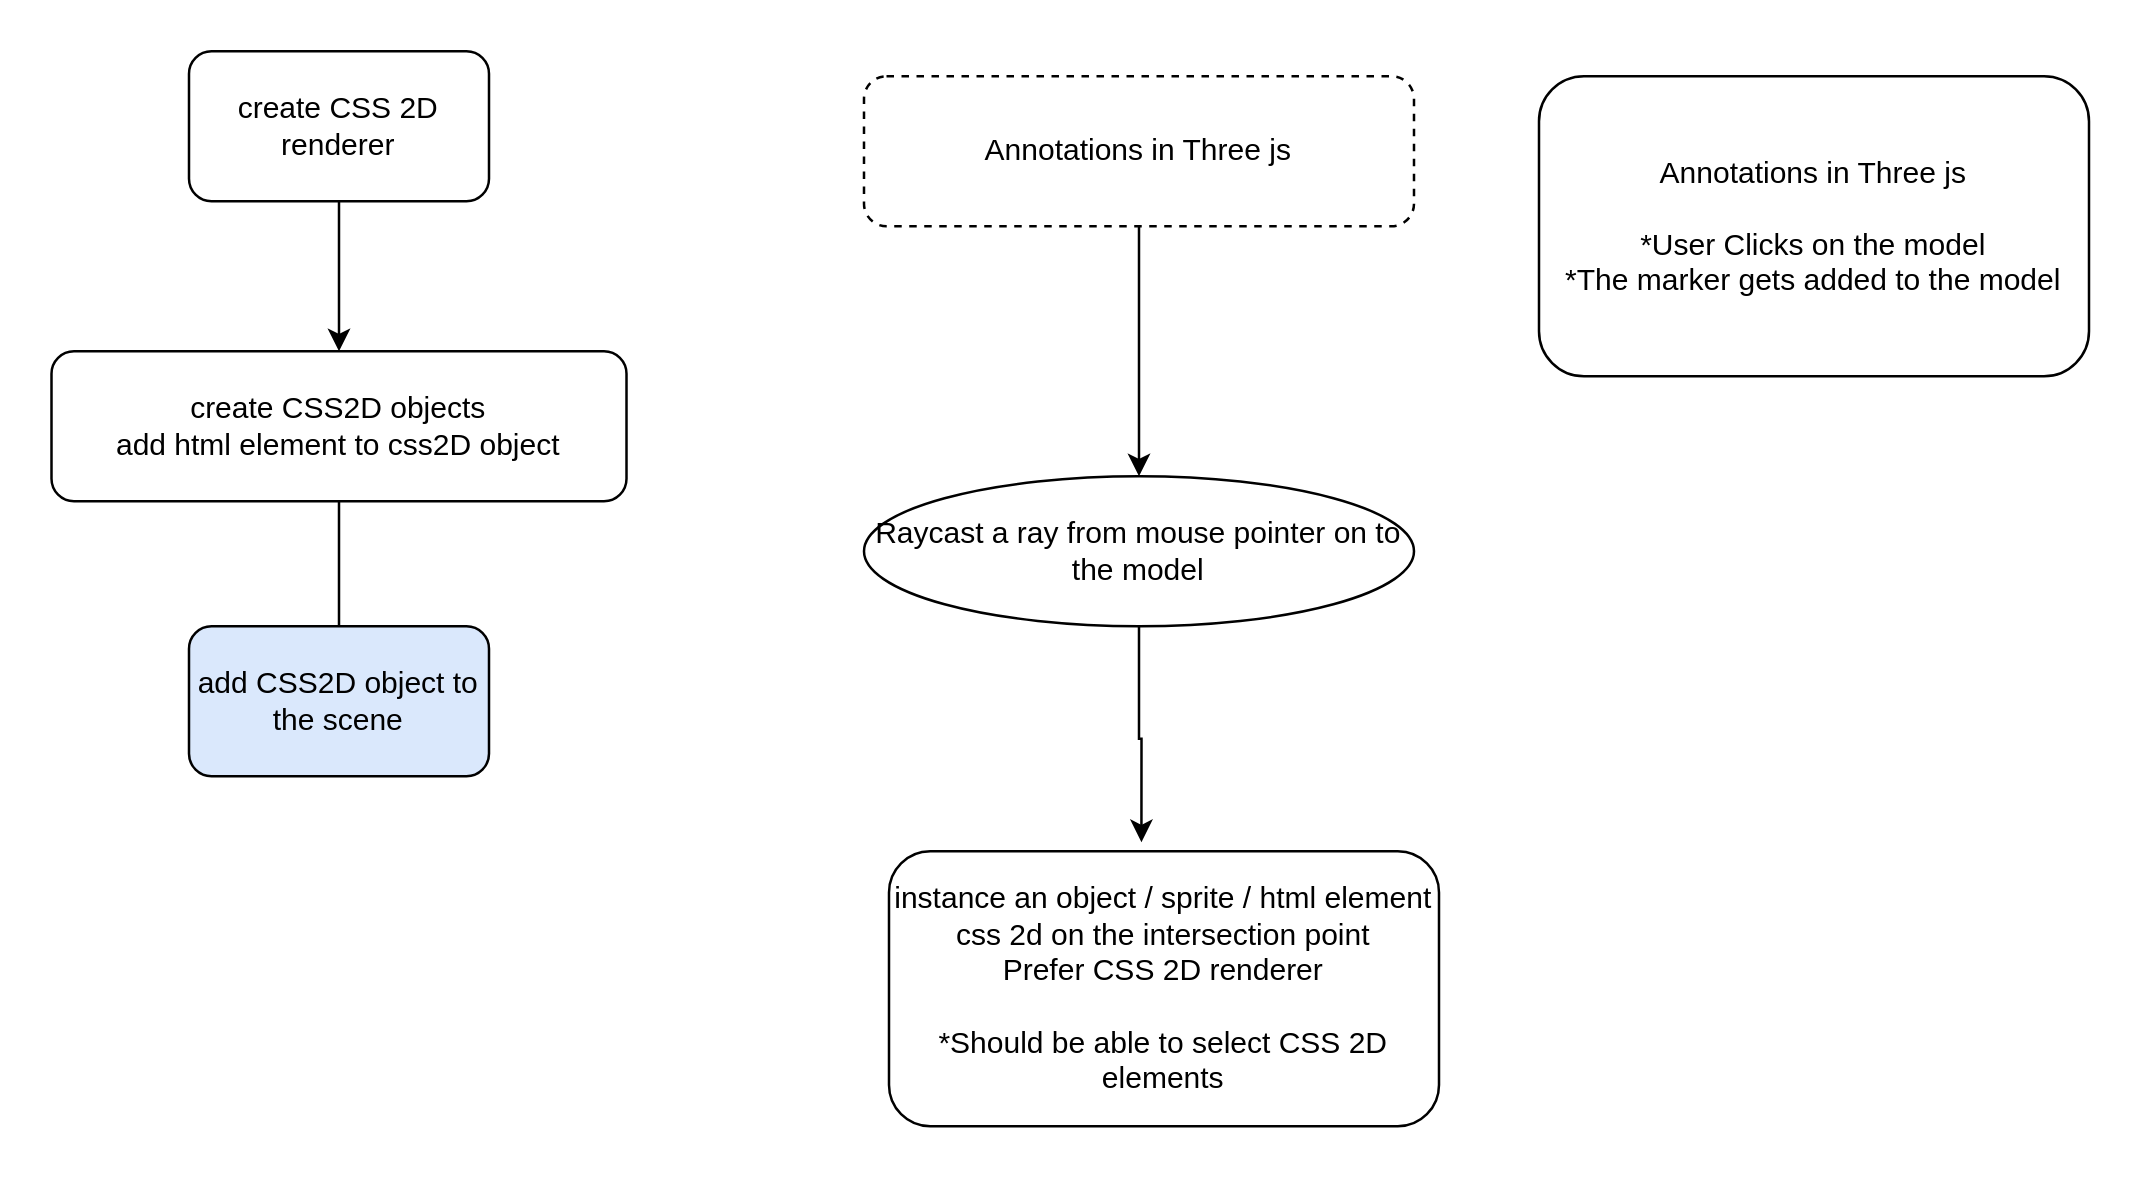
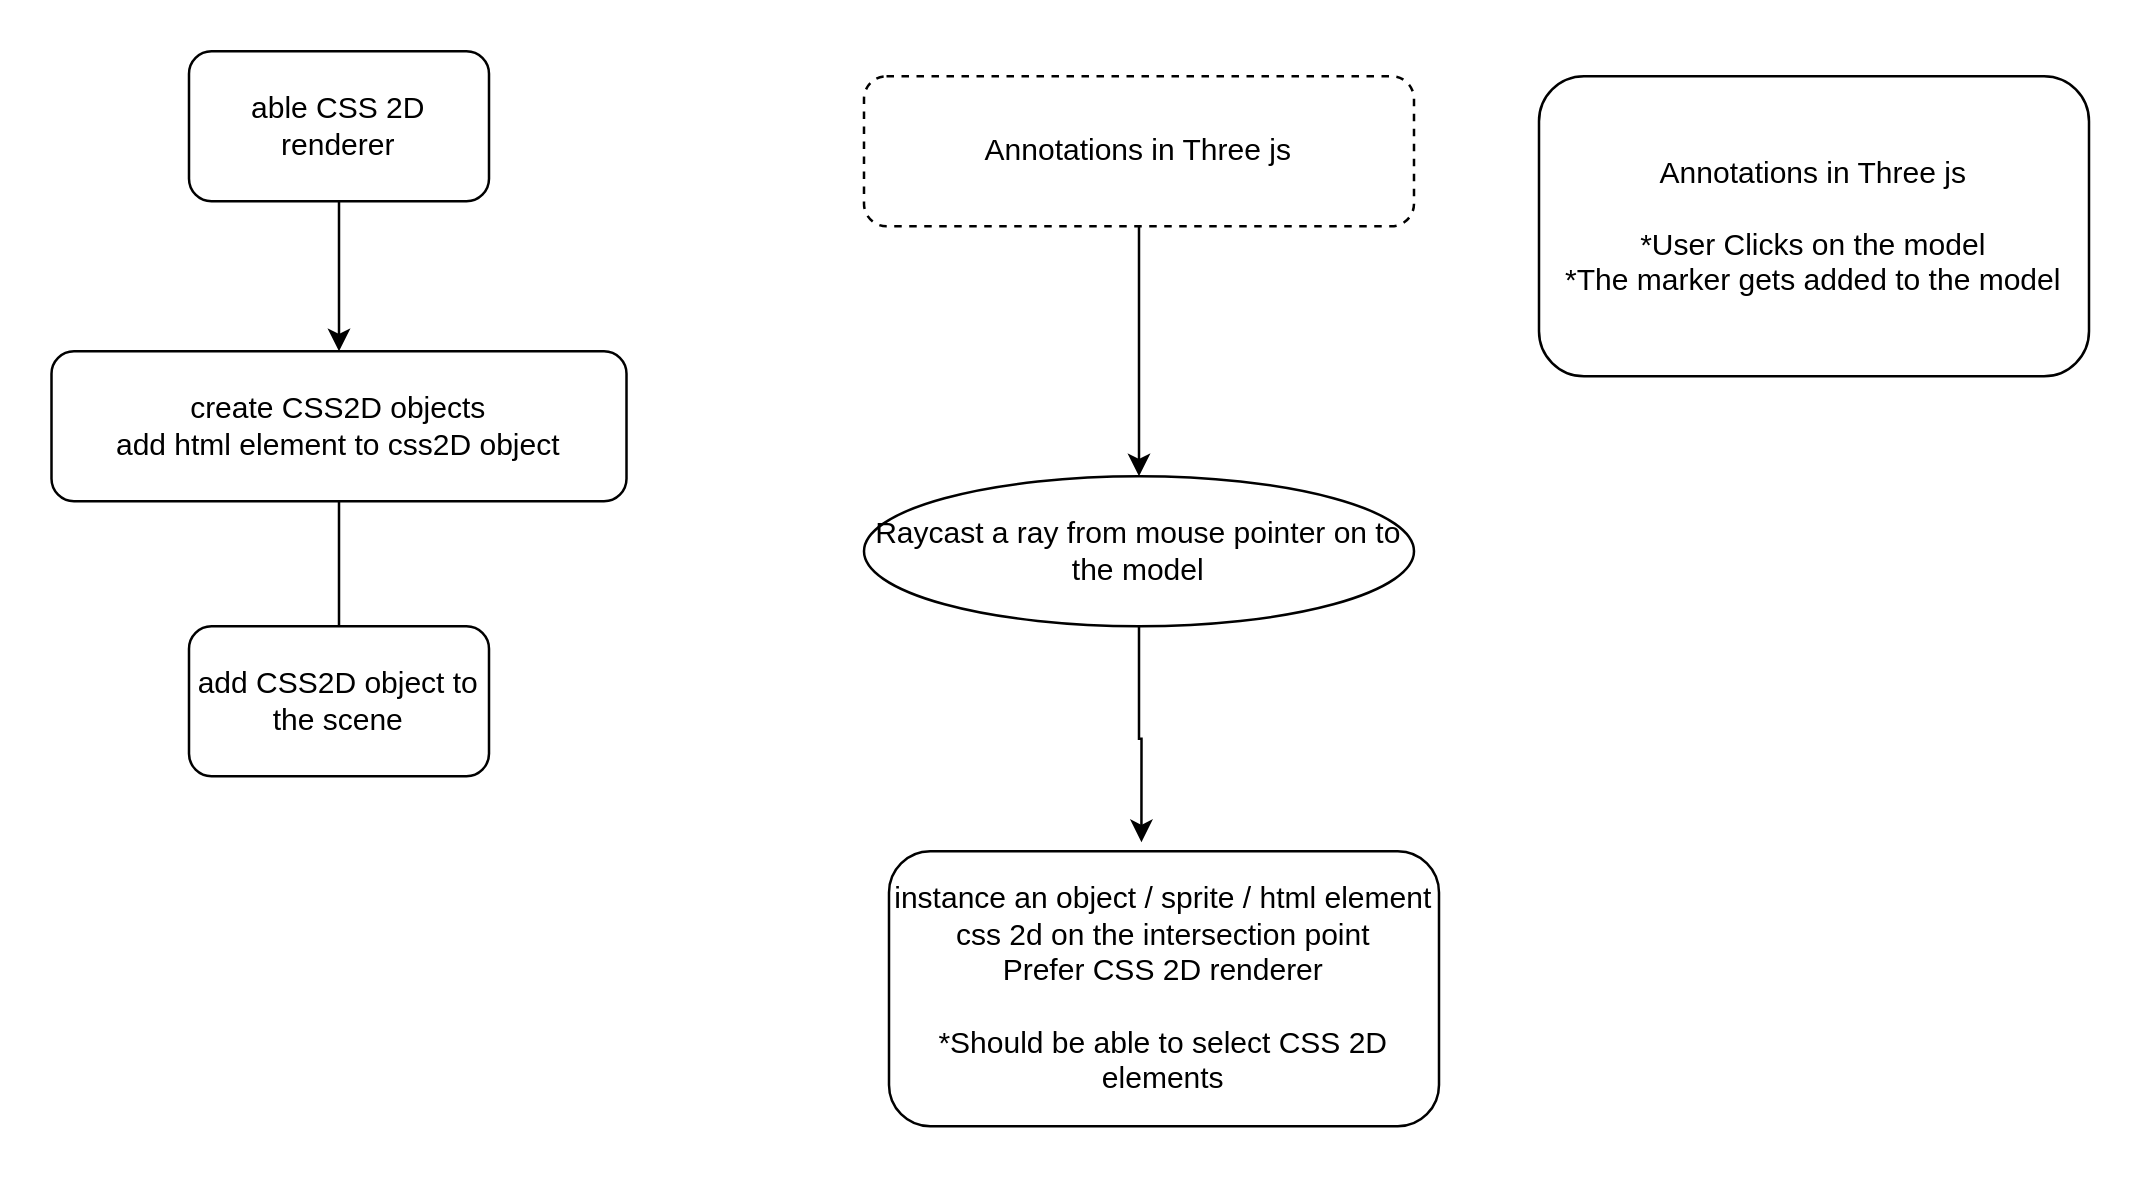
(339, 126) -> (339, 126)
(339, 701) -> (339, 701)
